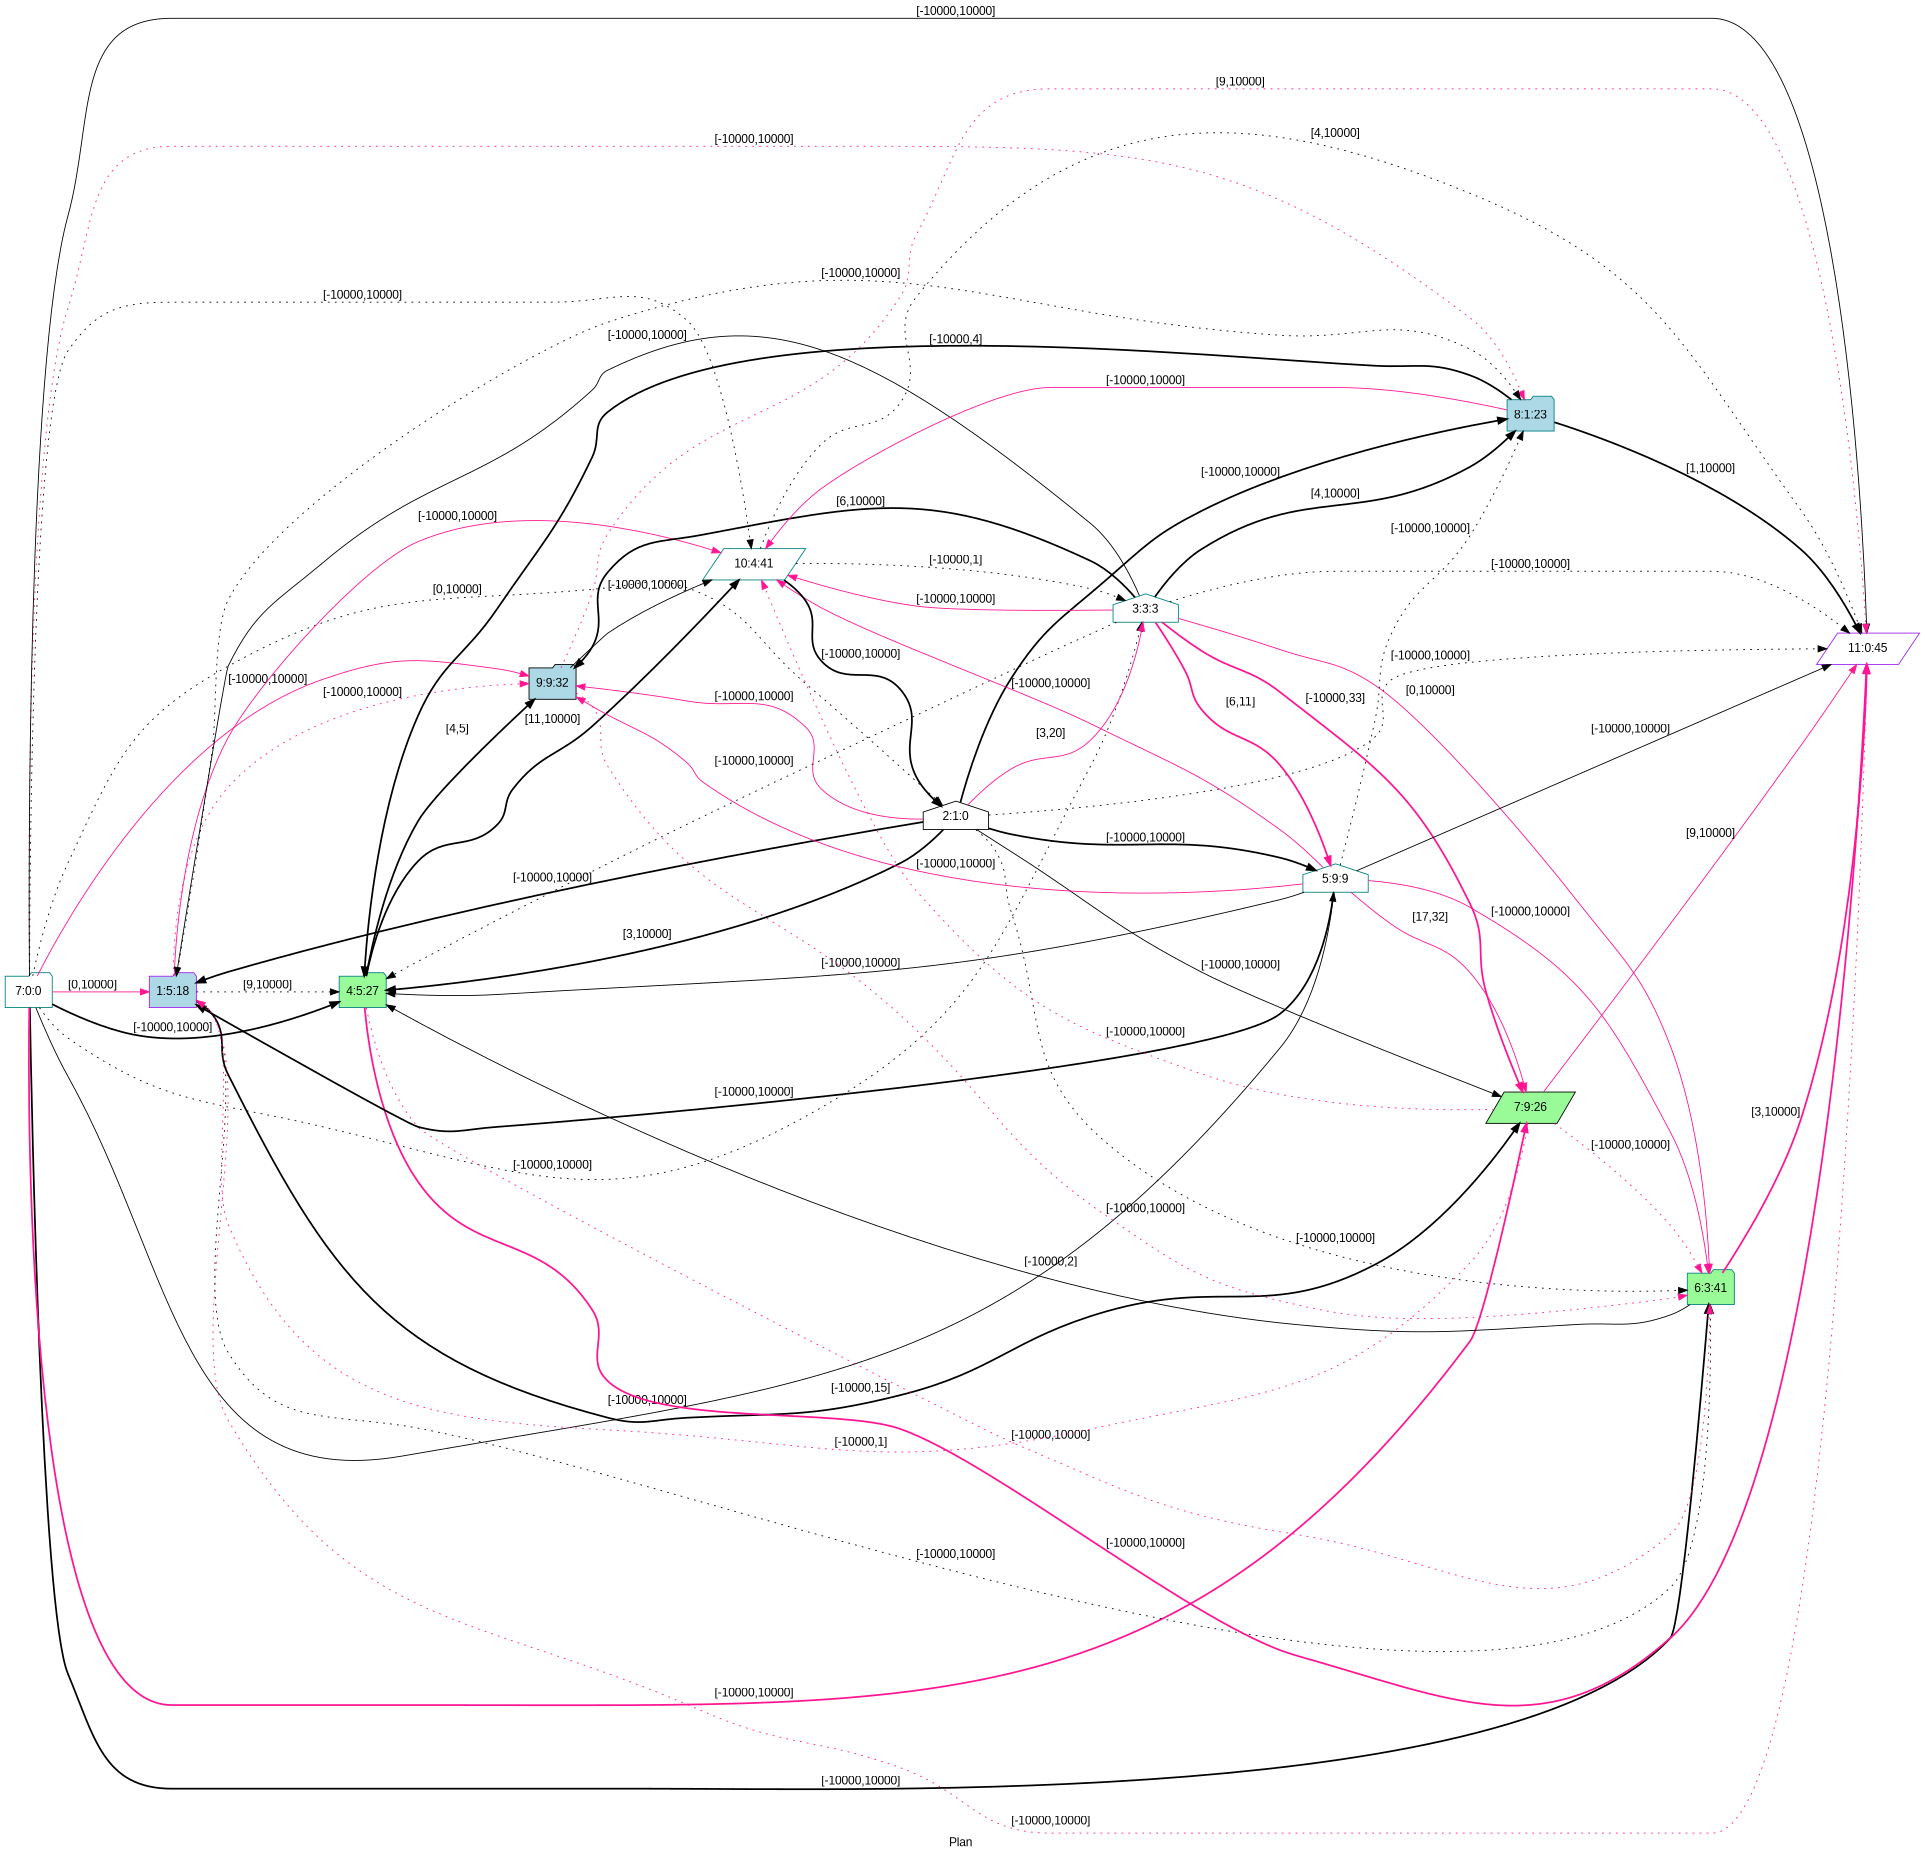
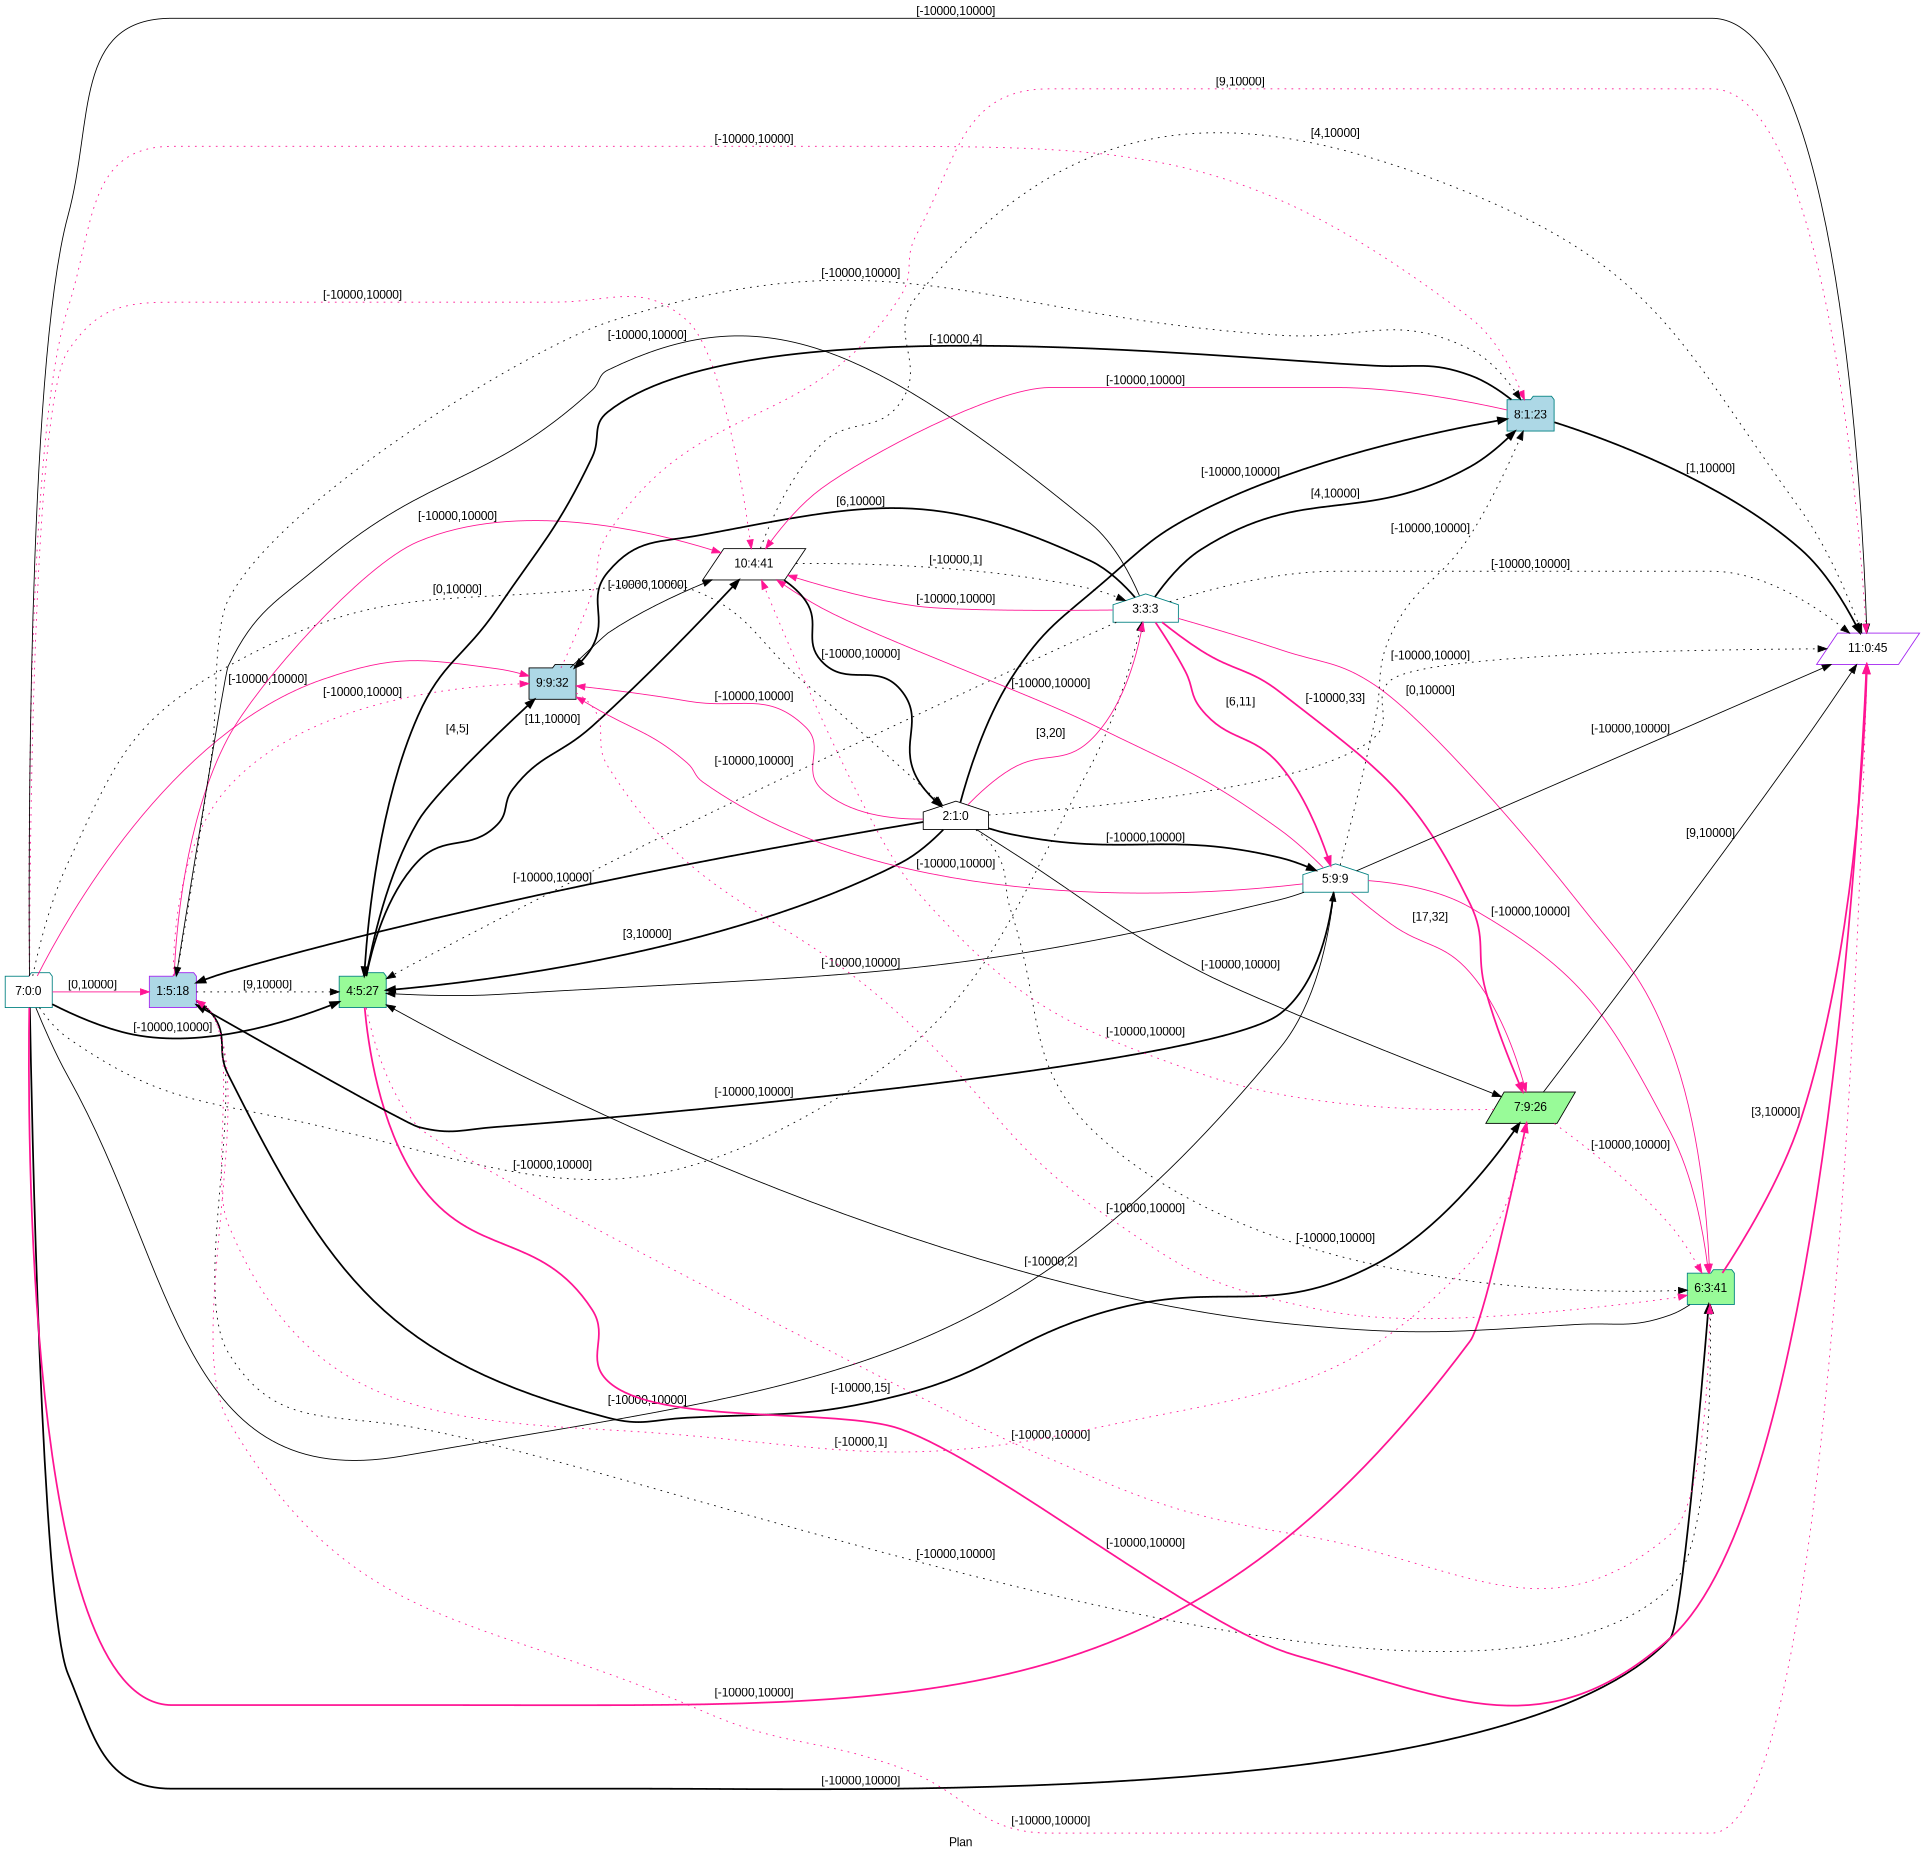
(173, 302) -> (173, 302)
(754, 564) -> (754, 564)
(1700, 884) -> (1700, 884)
